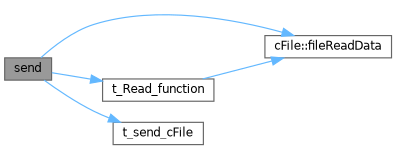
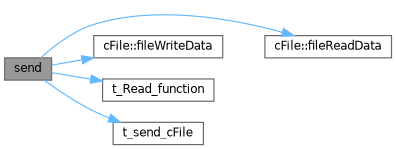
none -> (158, 47)
(237, 70) -> none
